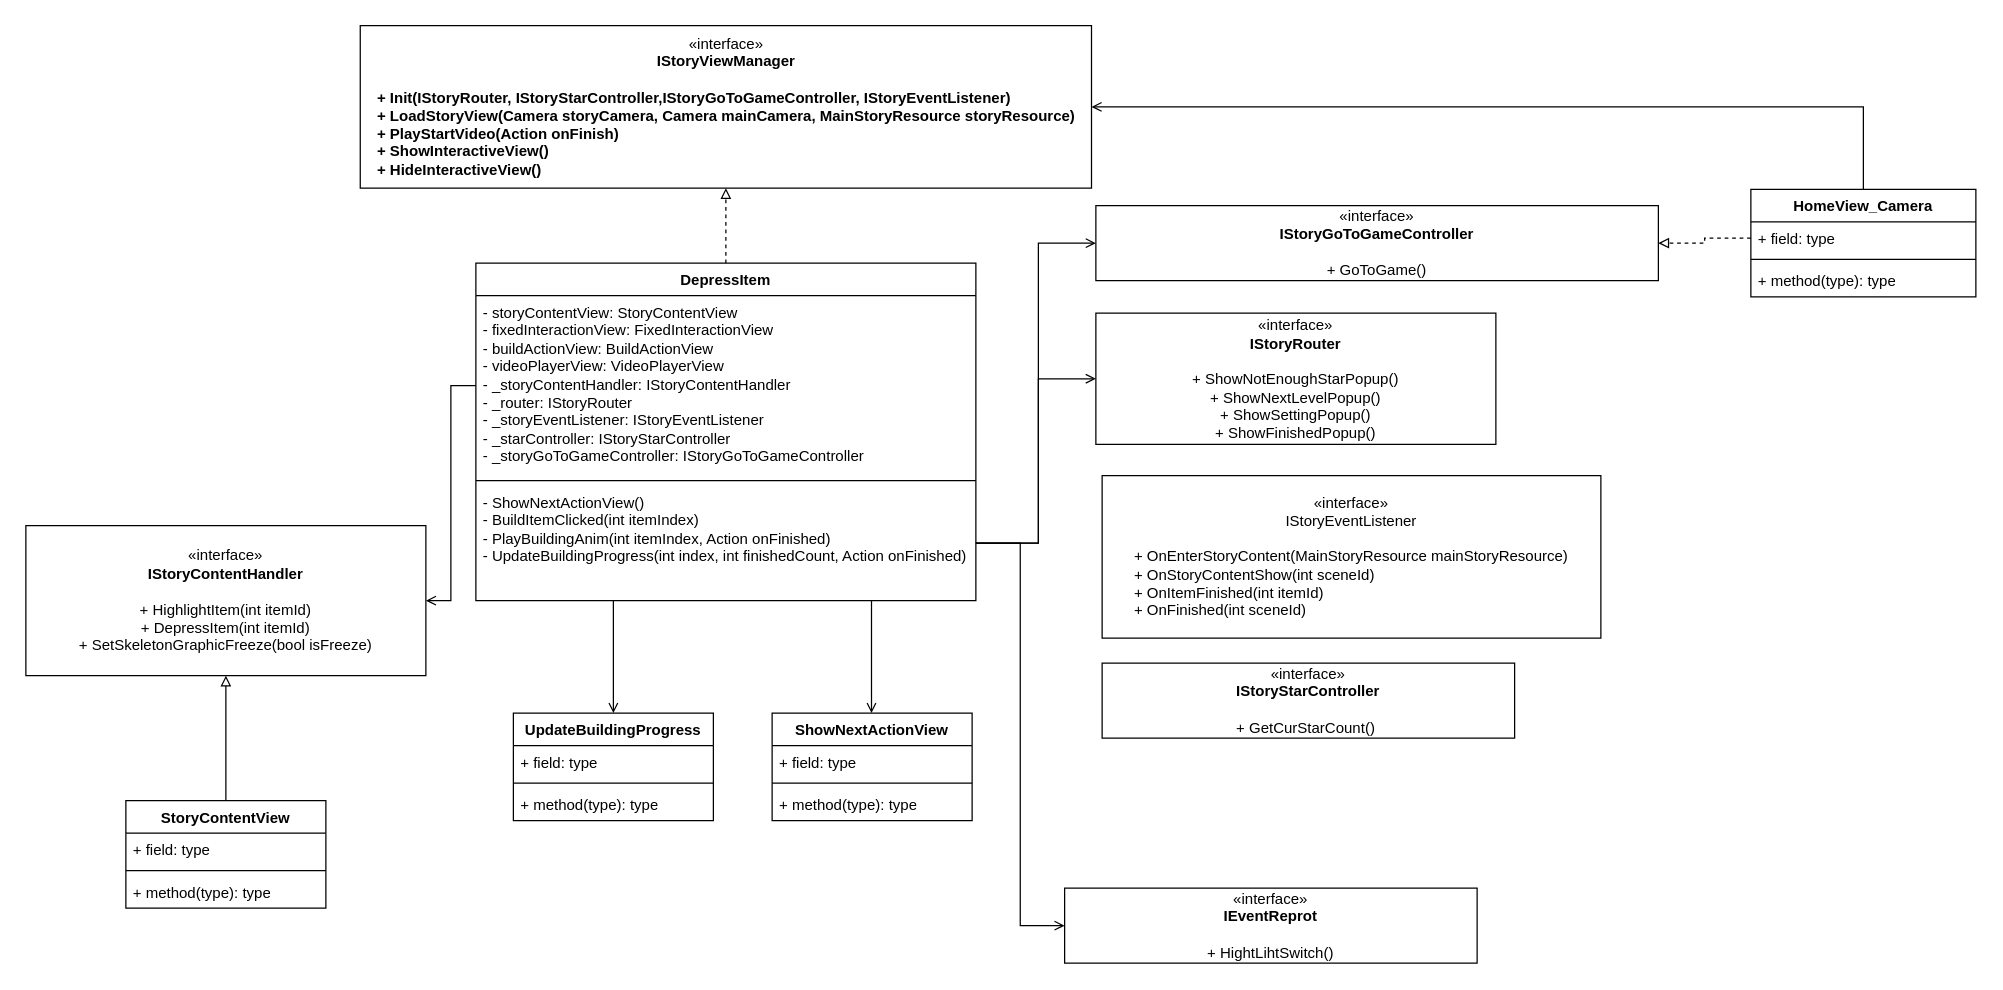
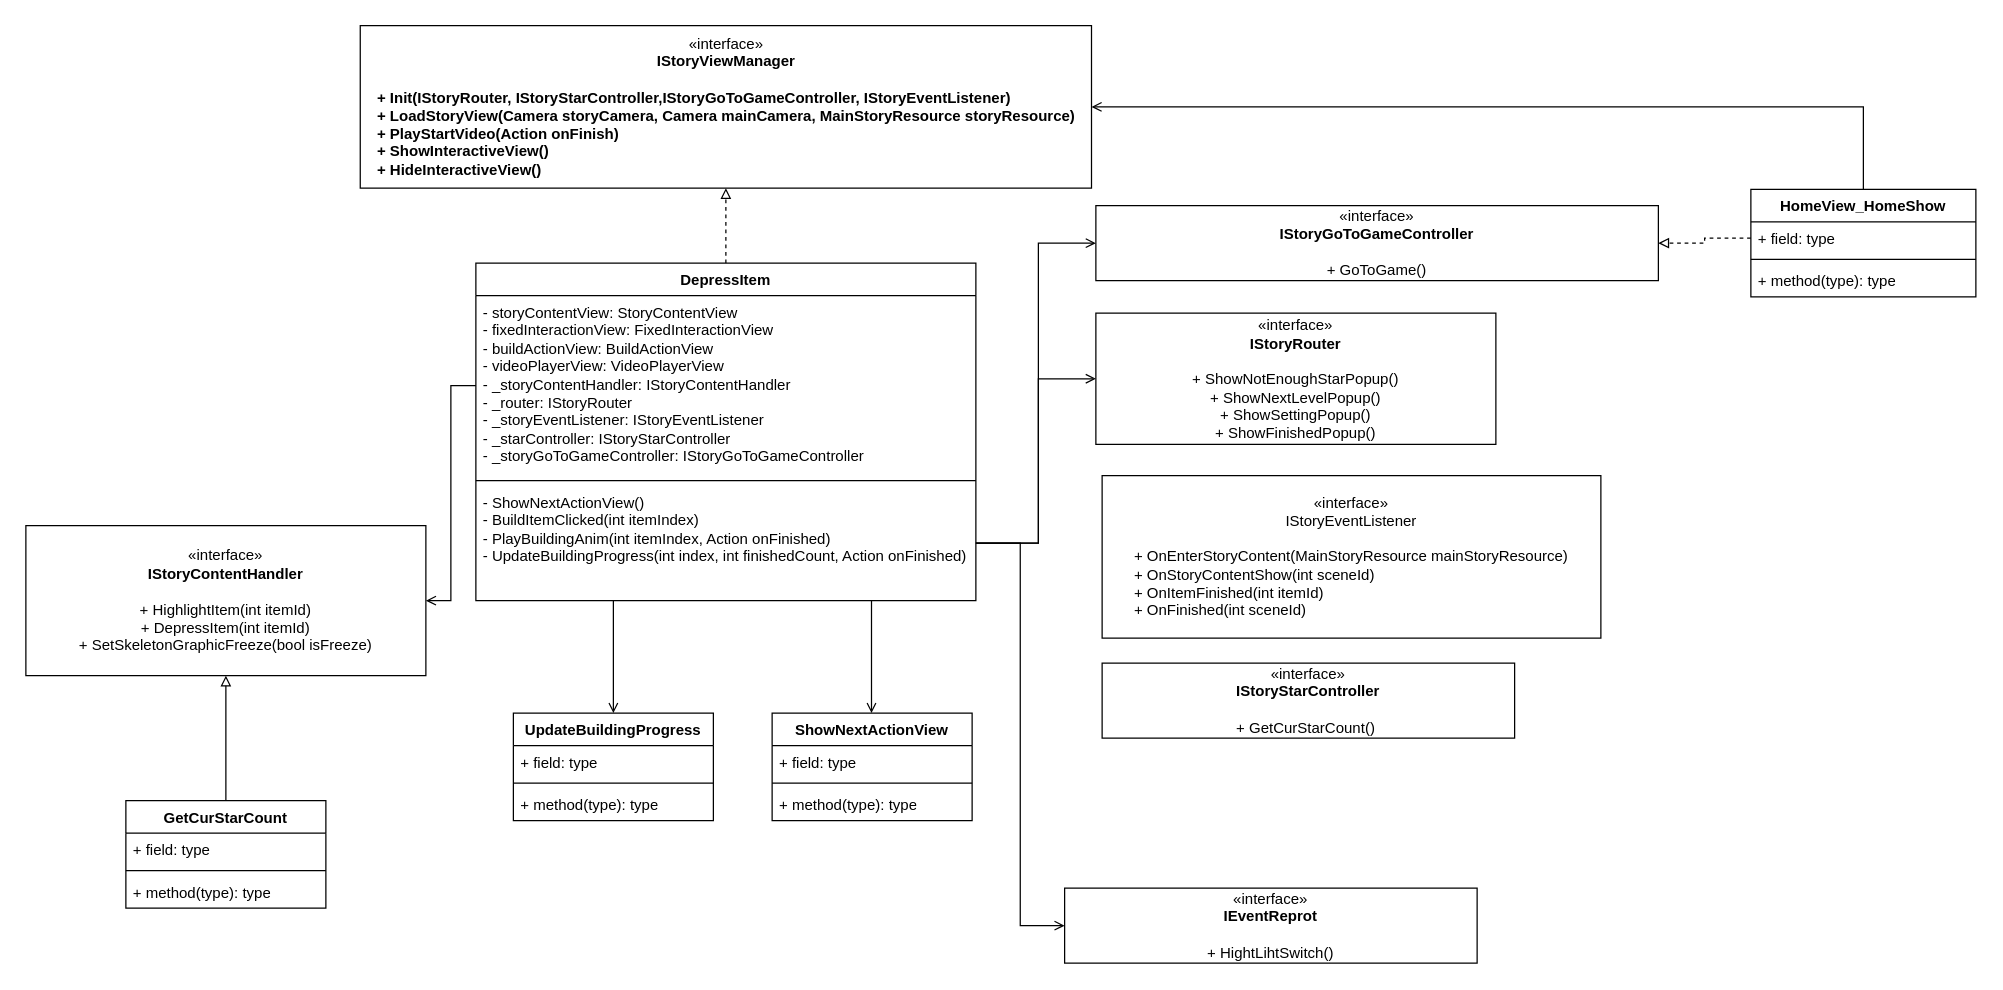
(1863, 207) -> (1863, 207)
(226, 818) -> (226, 818)
